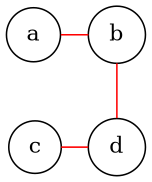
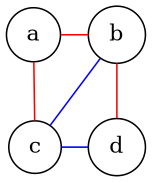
none -> (34, 91)
none -> (75, 92)
(75, 147) -> (75, 147)
